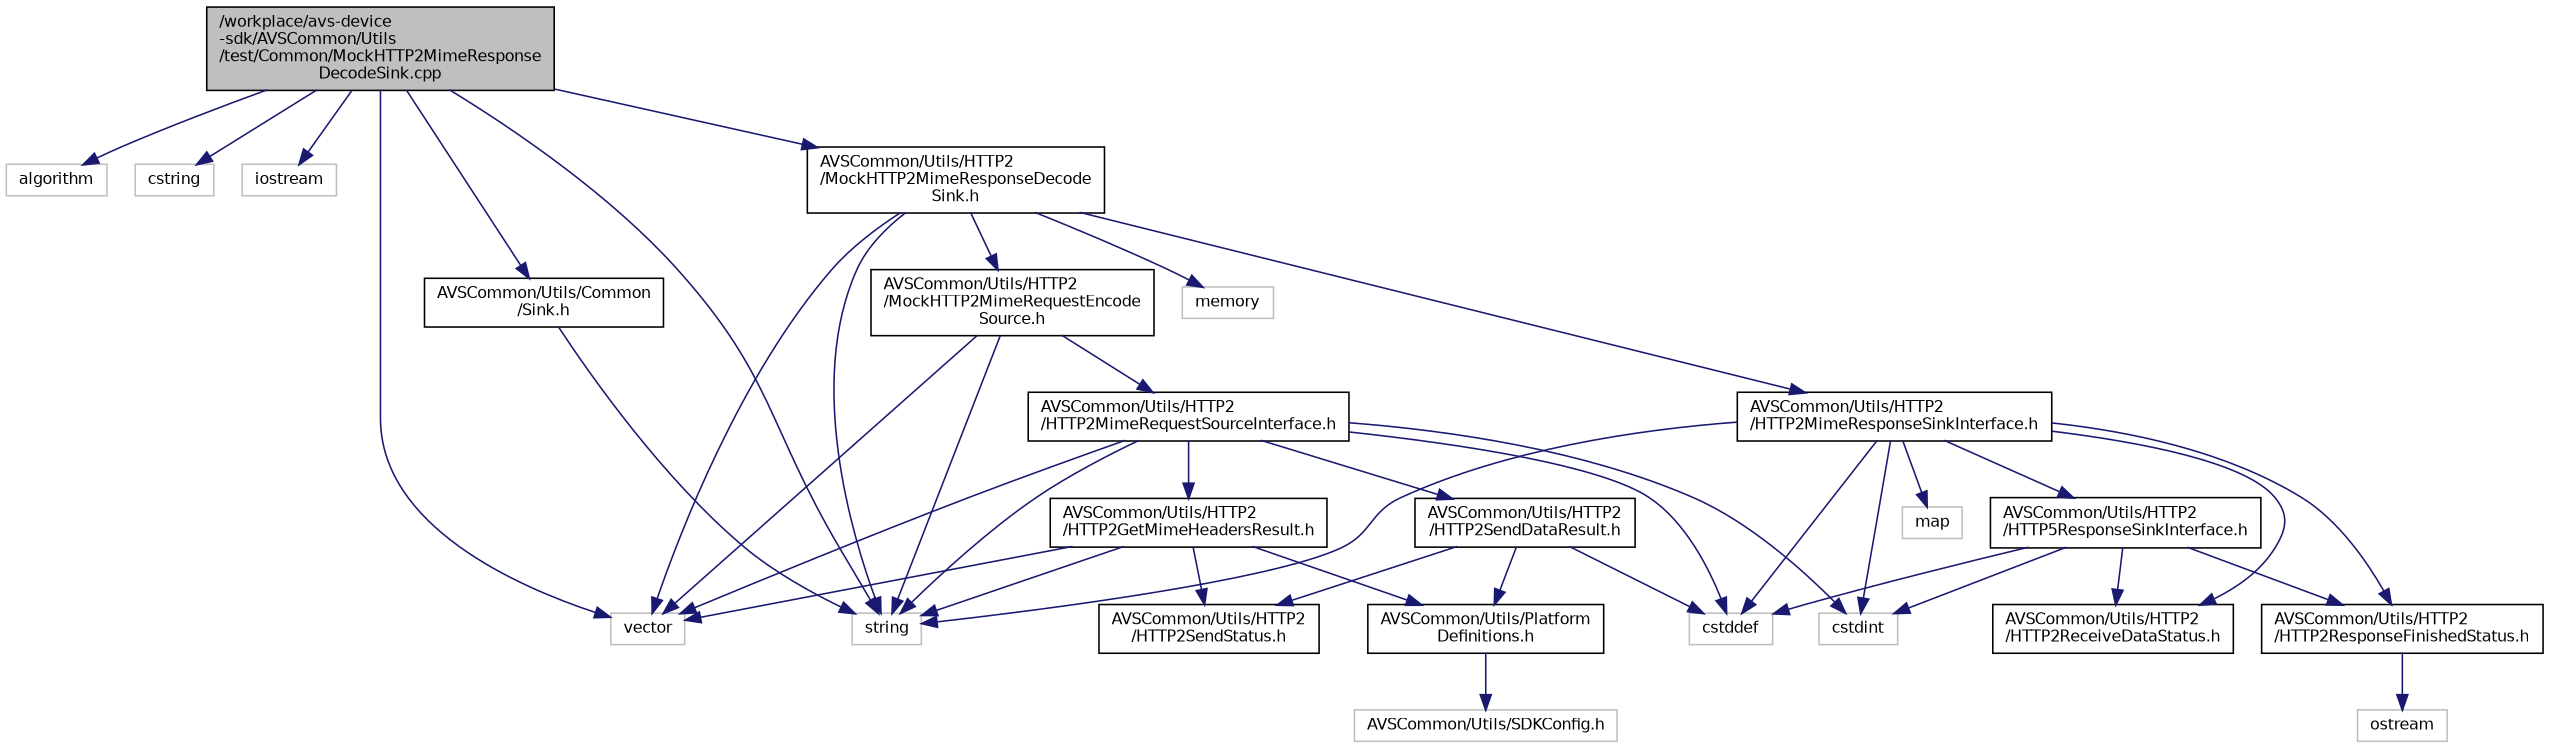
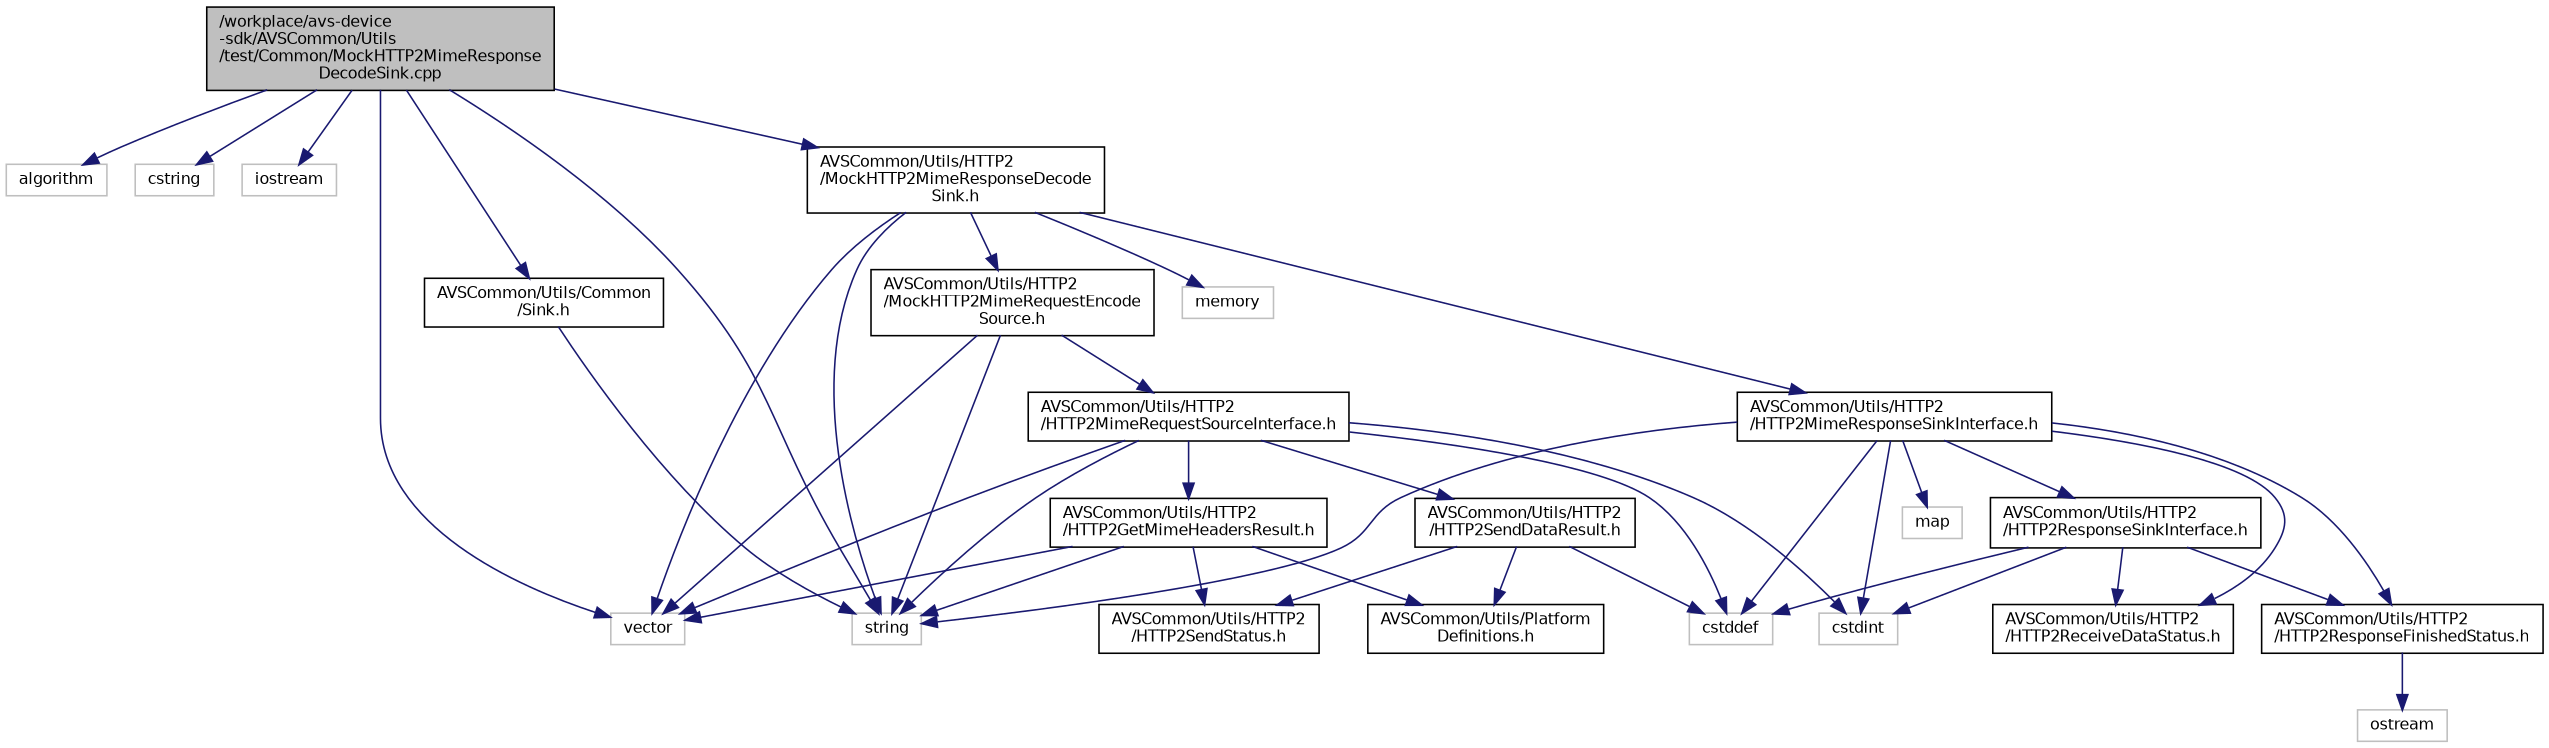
(2126, 523) -> (2126, 523)
(1486, 726) -> none
